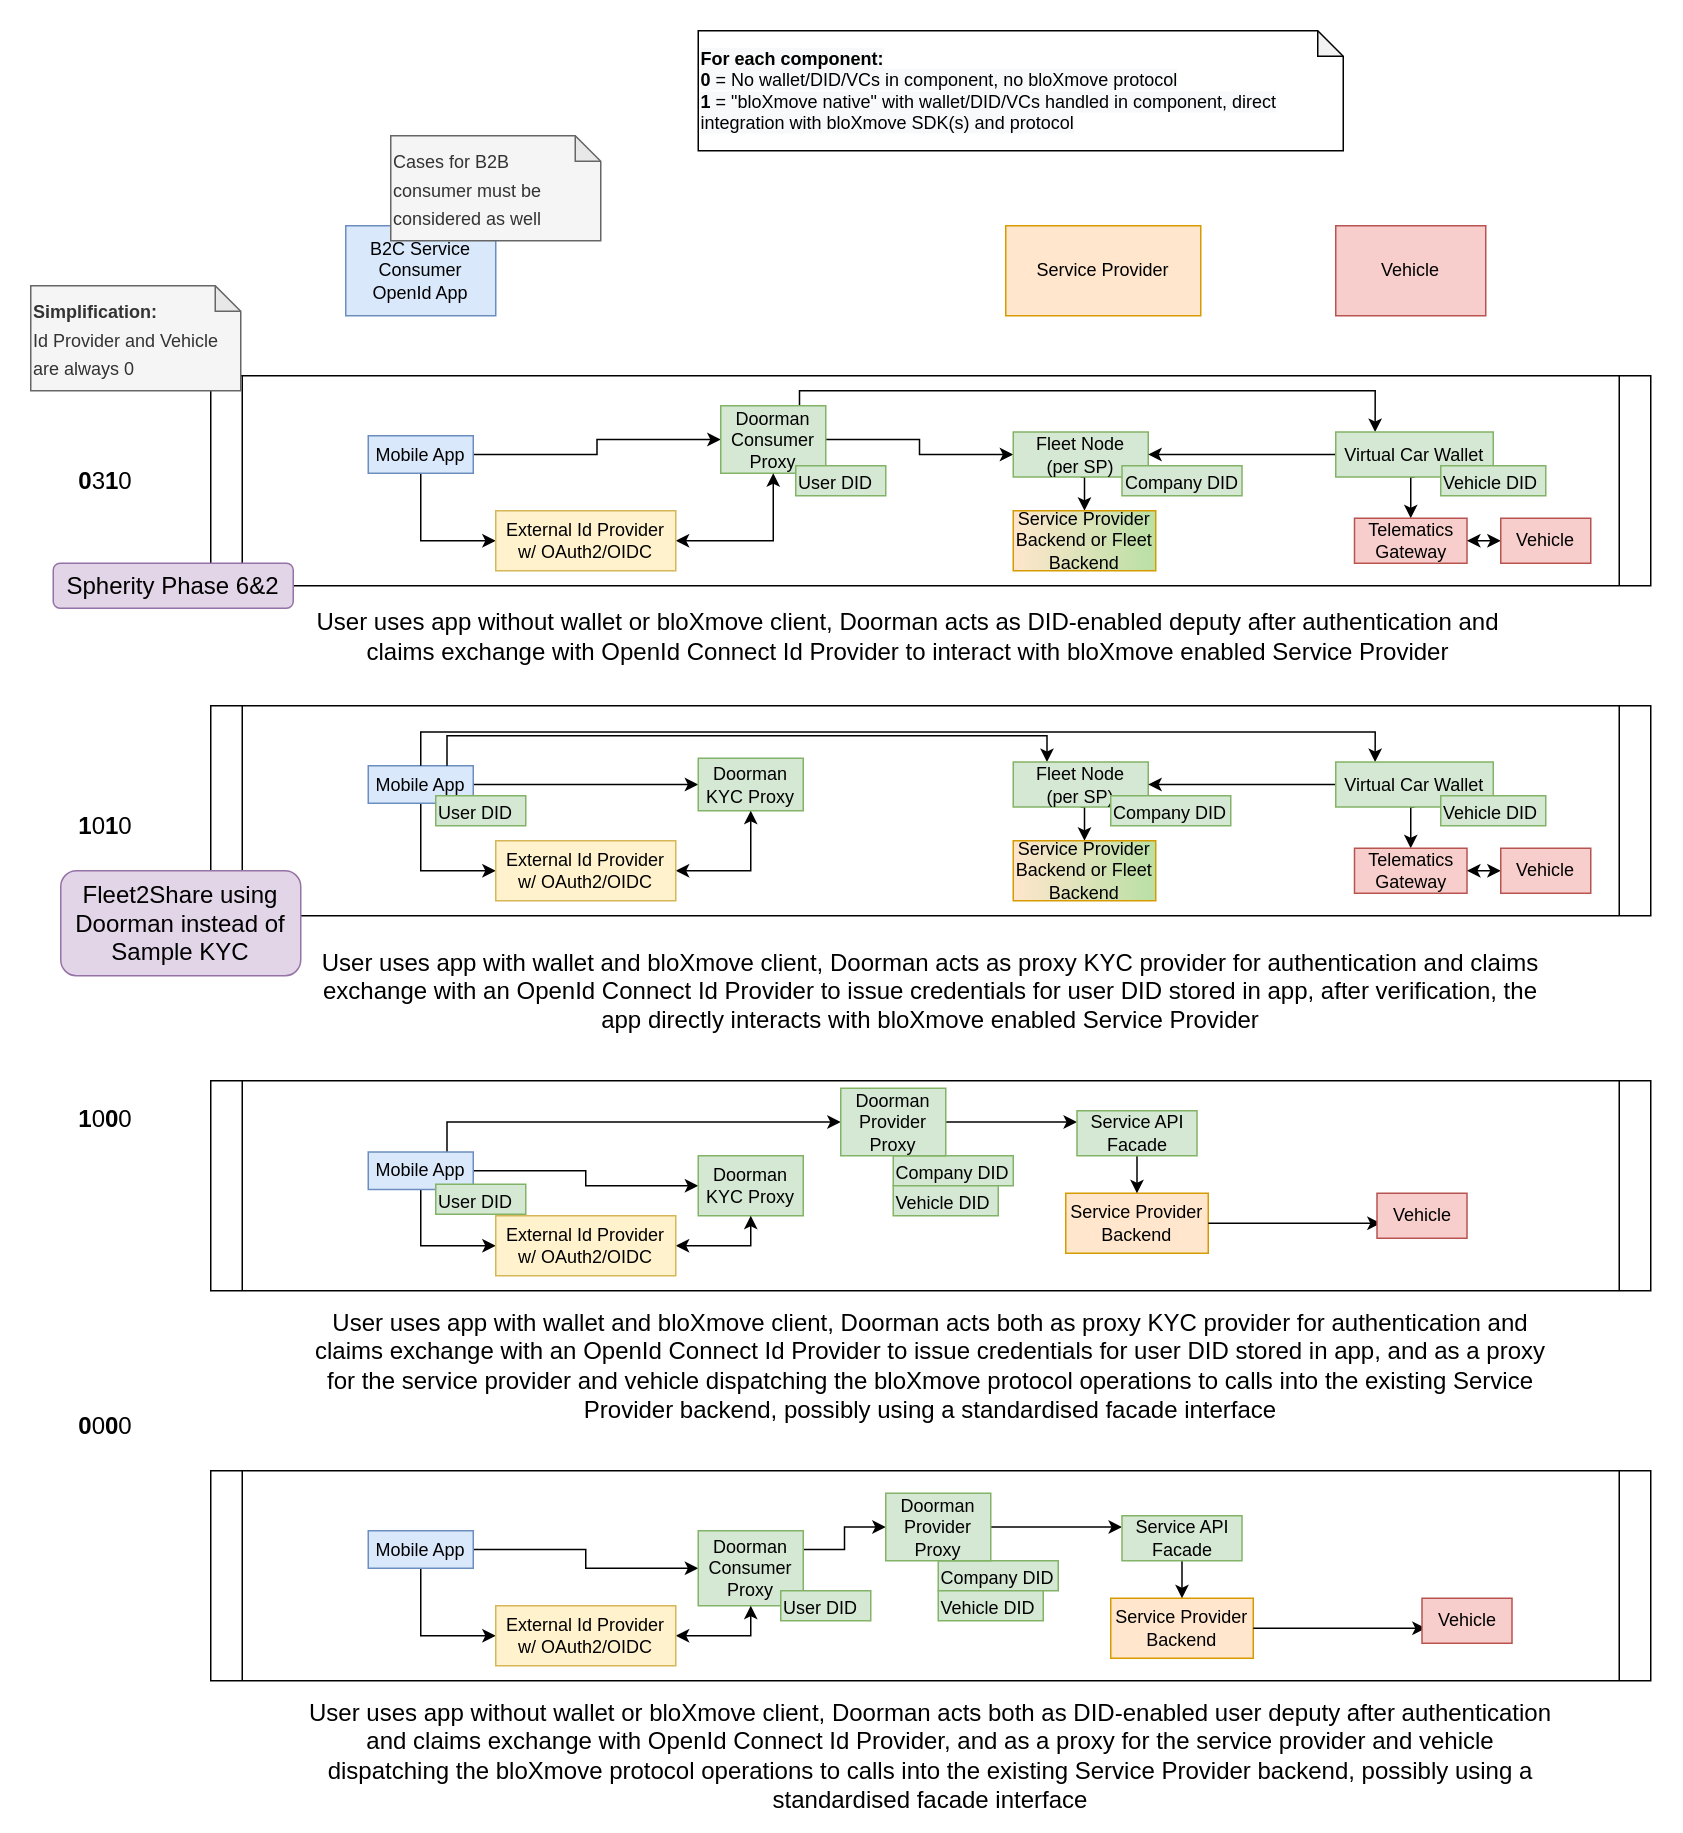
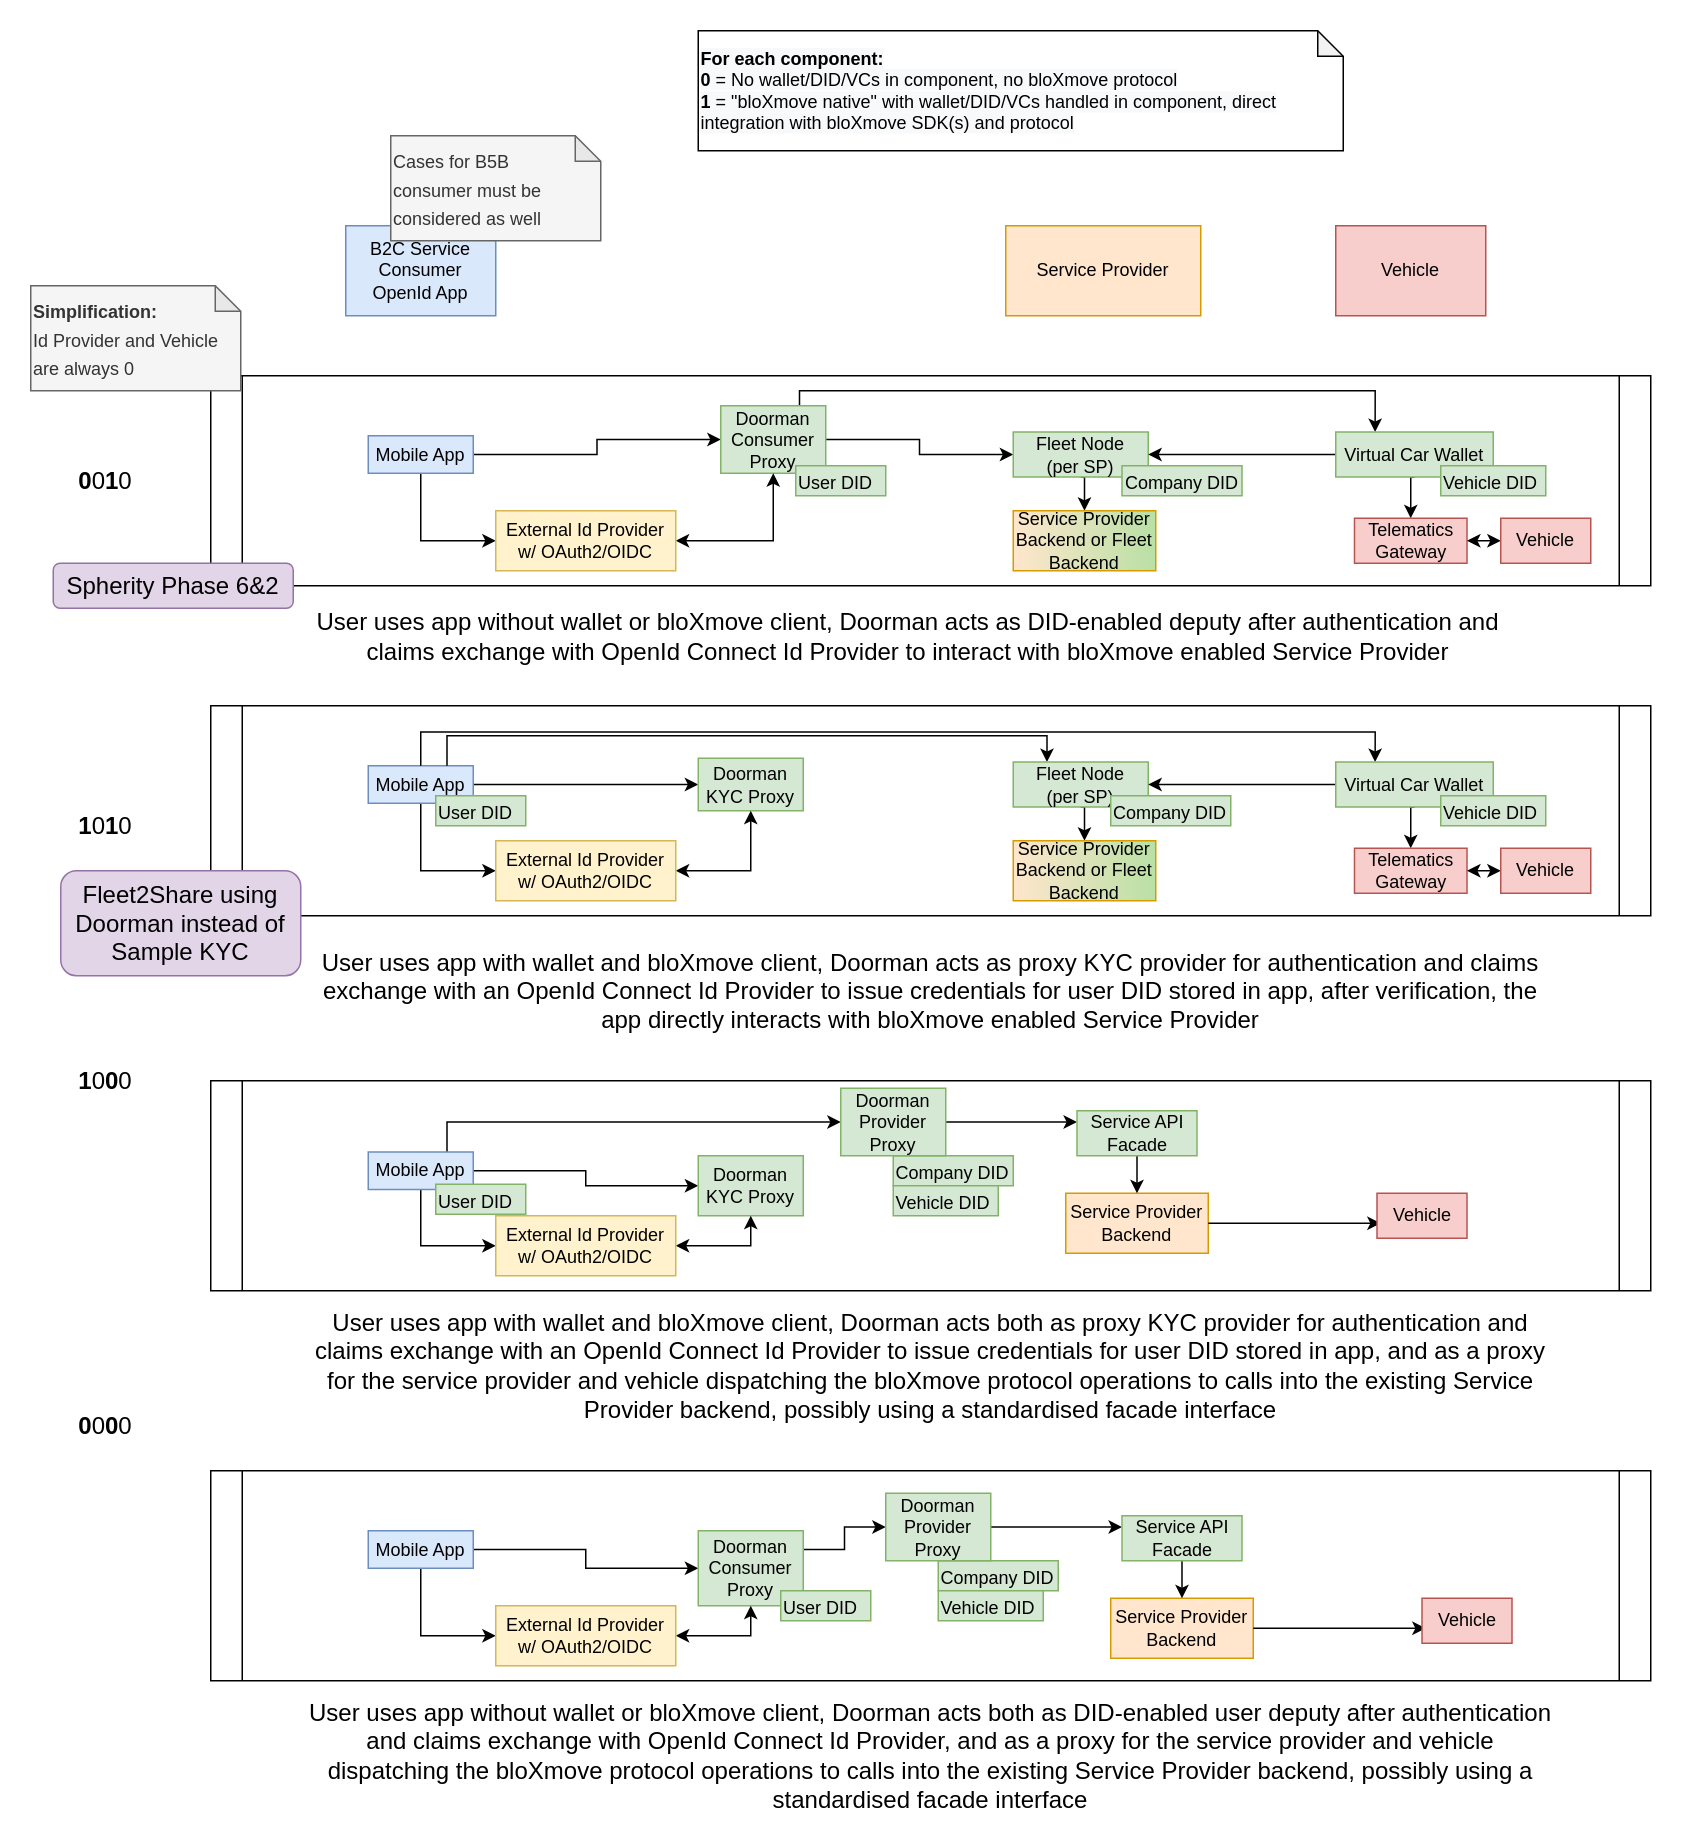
(497, 188) -> (497, 188)
(106, 481) -> (106, 481)
(106, 1118) -> (106, 1081)
